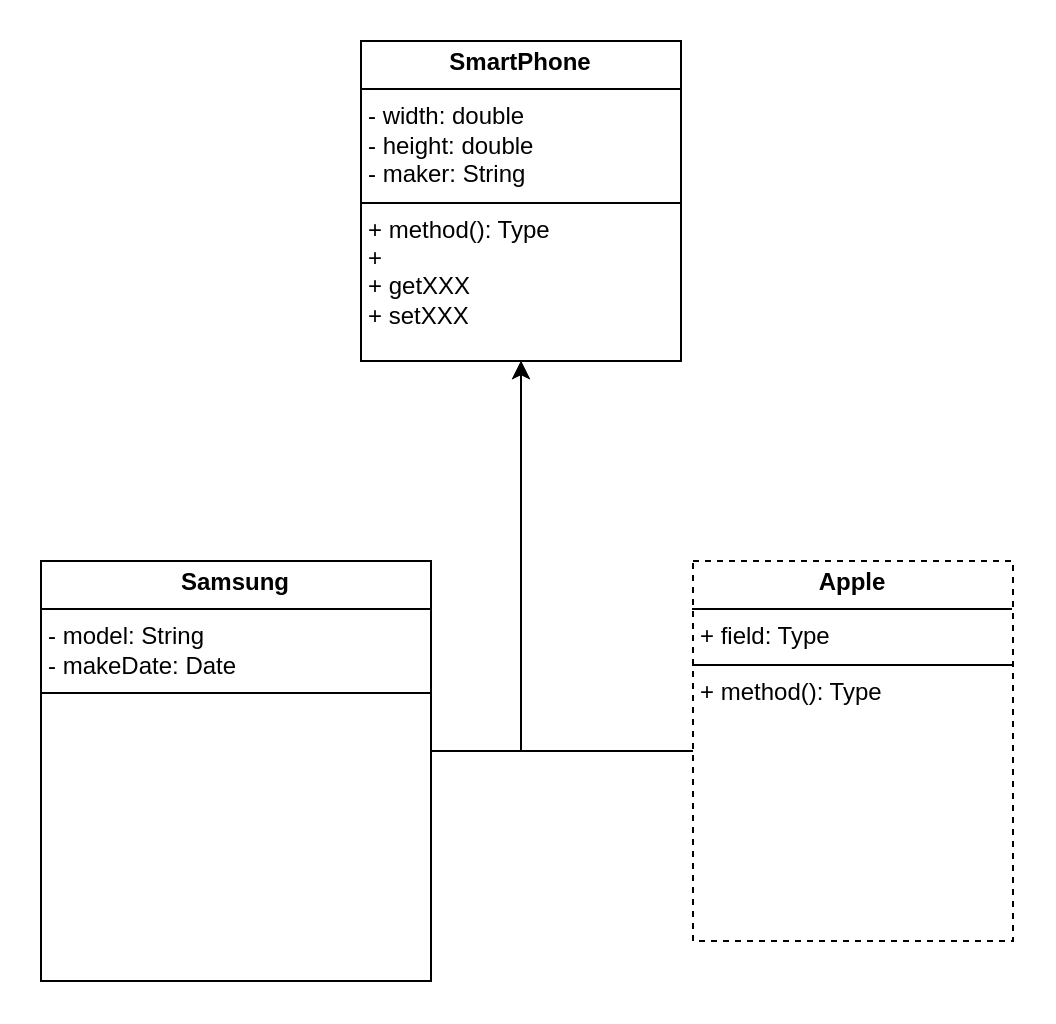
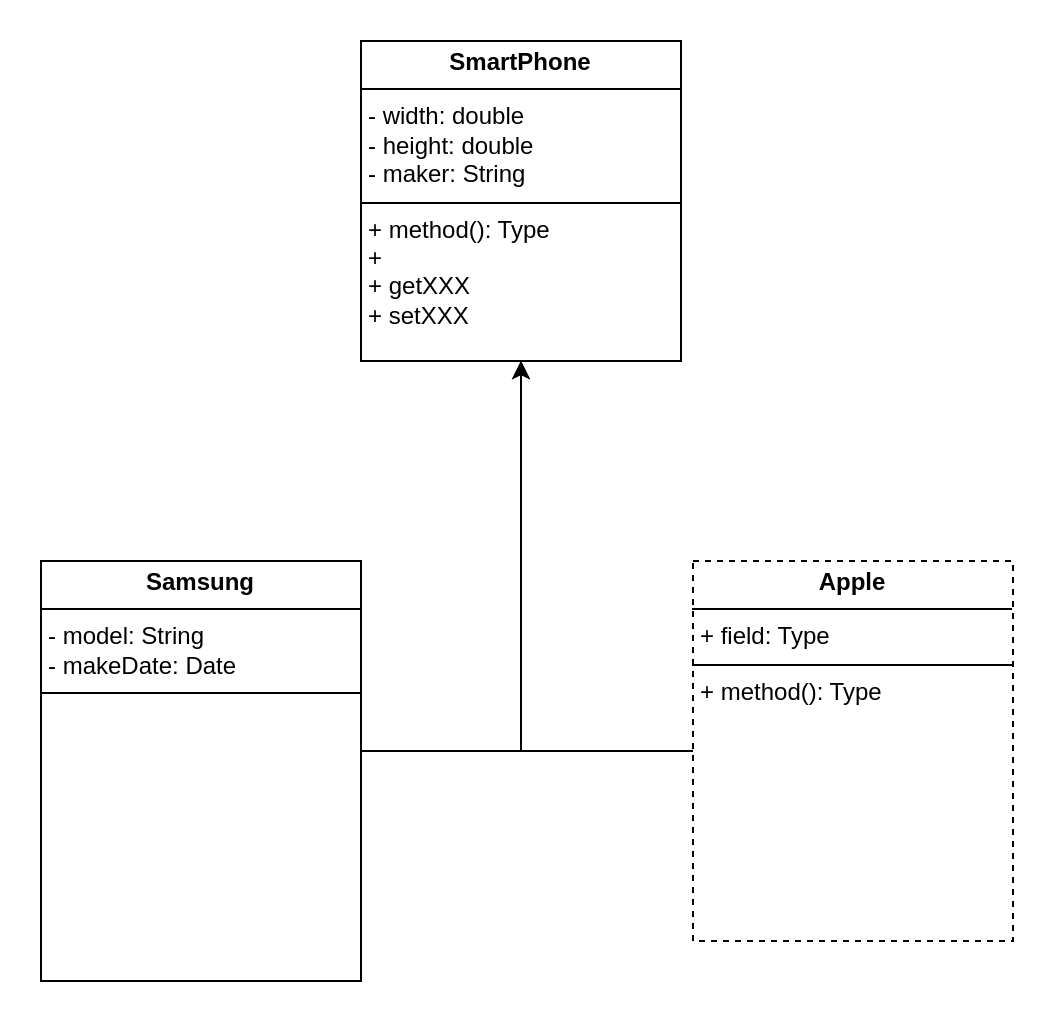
(236, 771) -> (201, 771)
